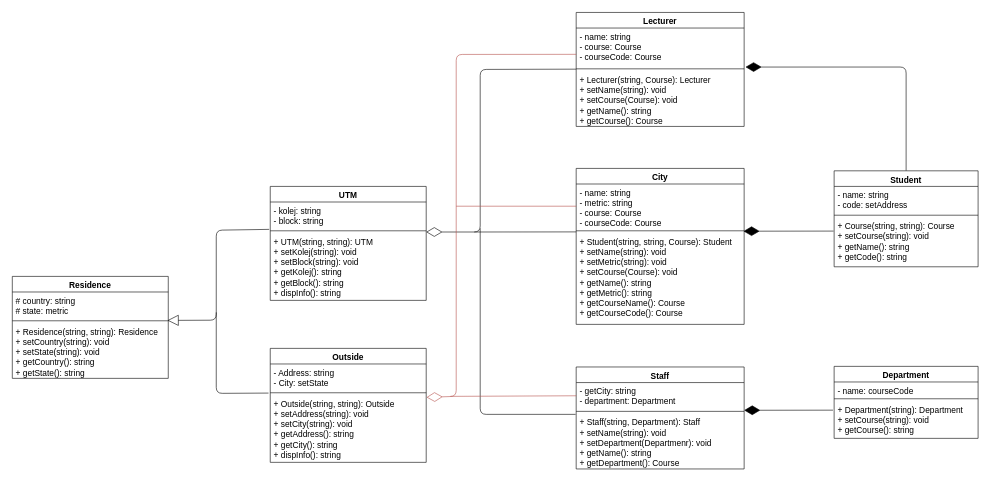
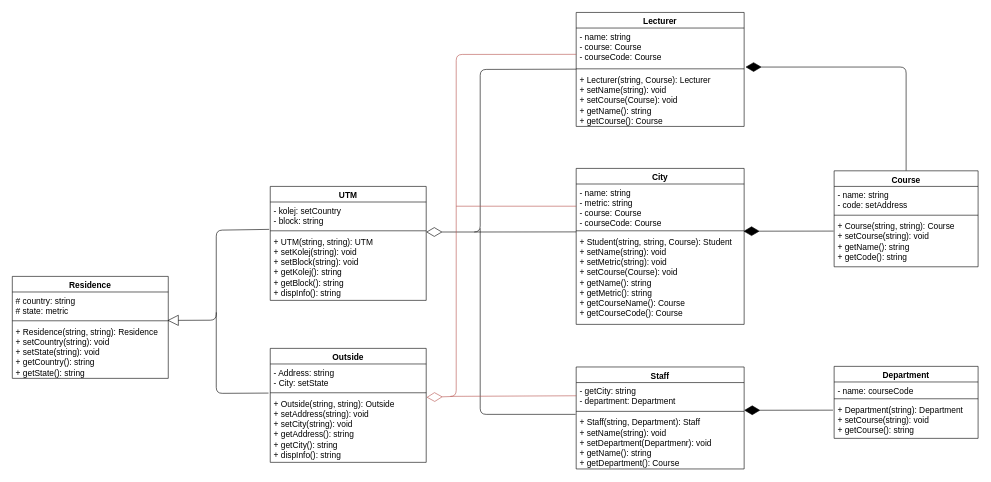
(906, 180) -> (906, 180)
(303, 211) -> (314, 211)
